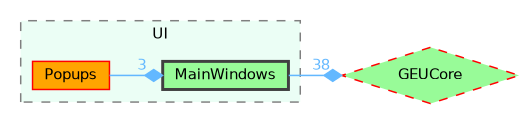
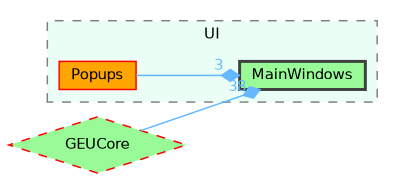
(310, 75) -> (192, 113)
